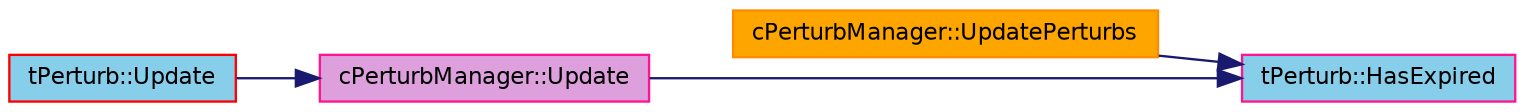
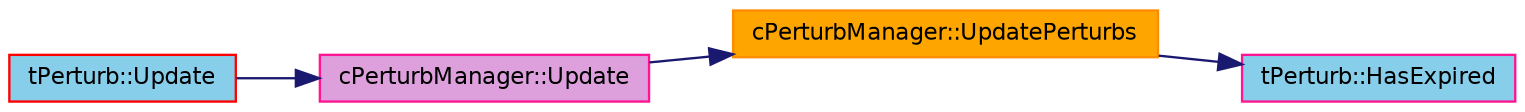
(933, 78) -> (679, 59)
